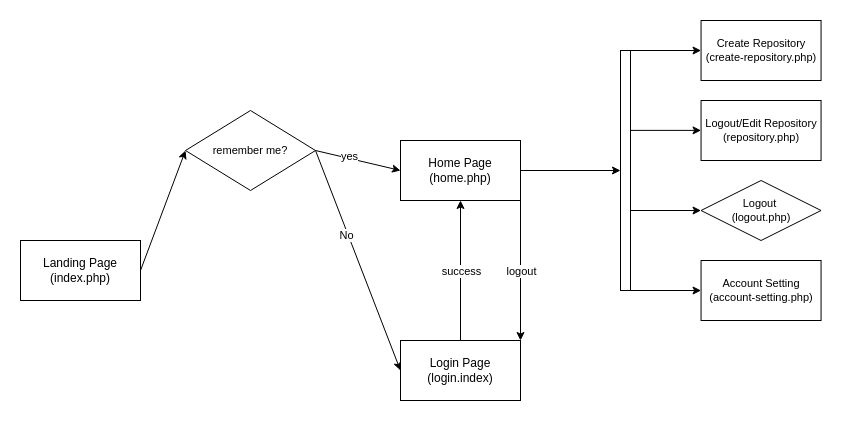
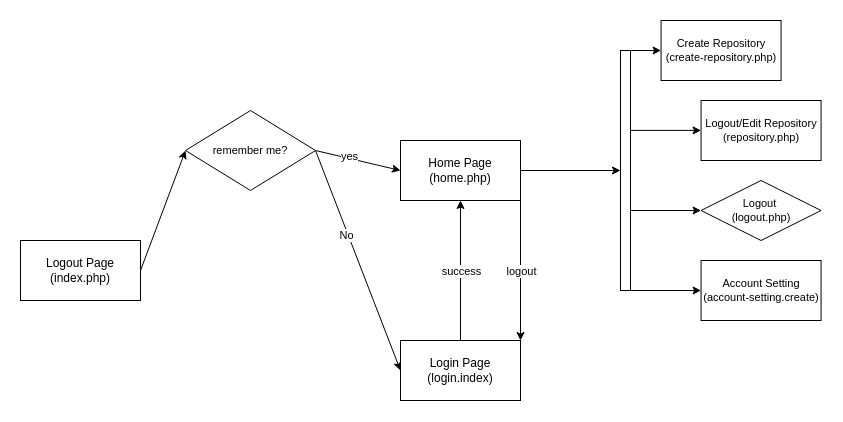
(761, 51) -> (721, 51)
(81, 271) -> (81, 271)
(762, 291) -> (762, 291)
